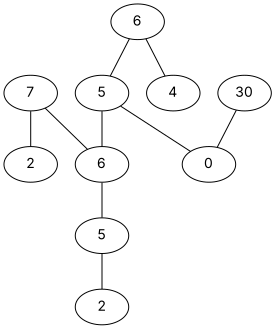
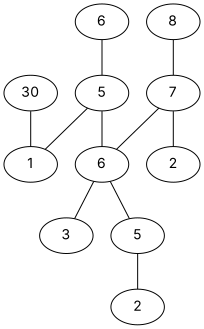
none -> (173, 22)
(173, 93) -> none
(209, 164) -> (31, 164)
none -> (66, 236)
